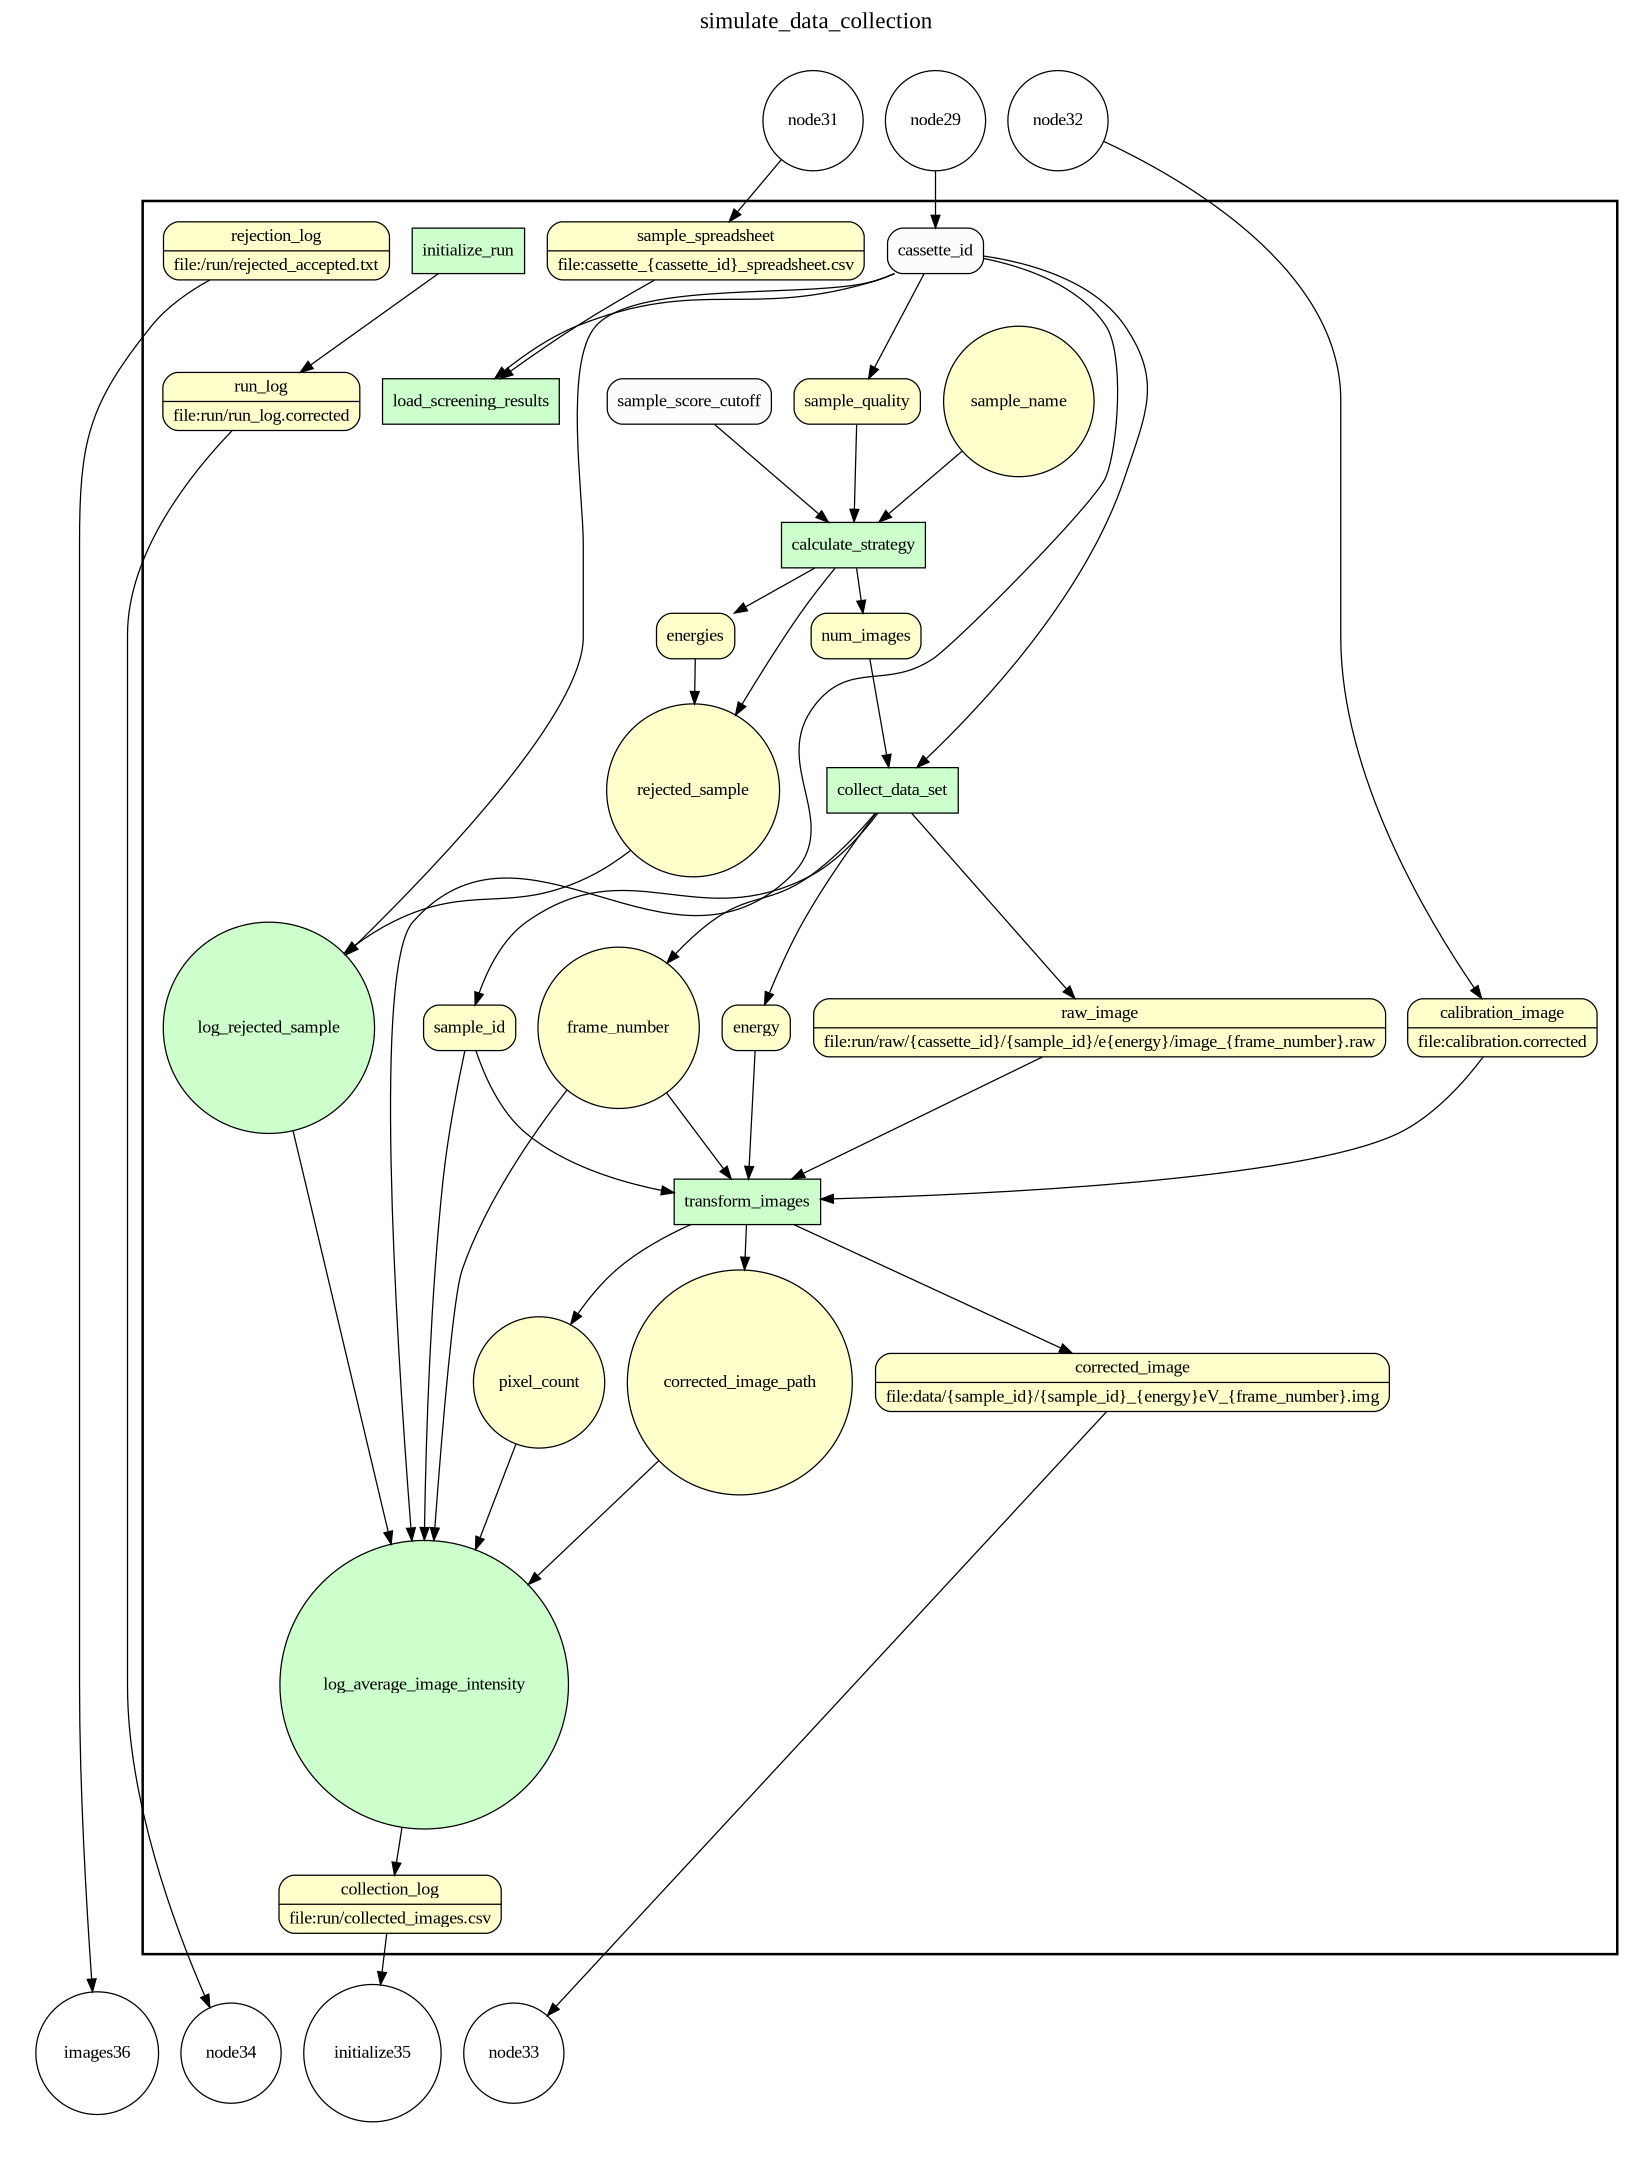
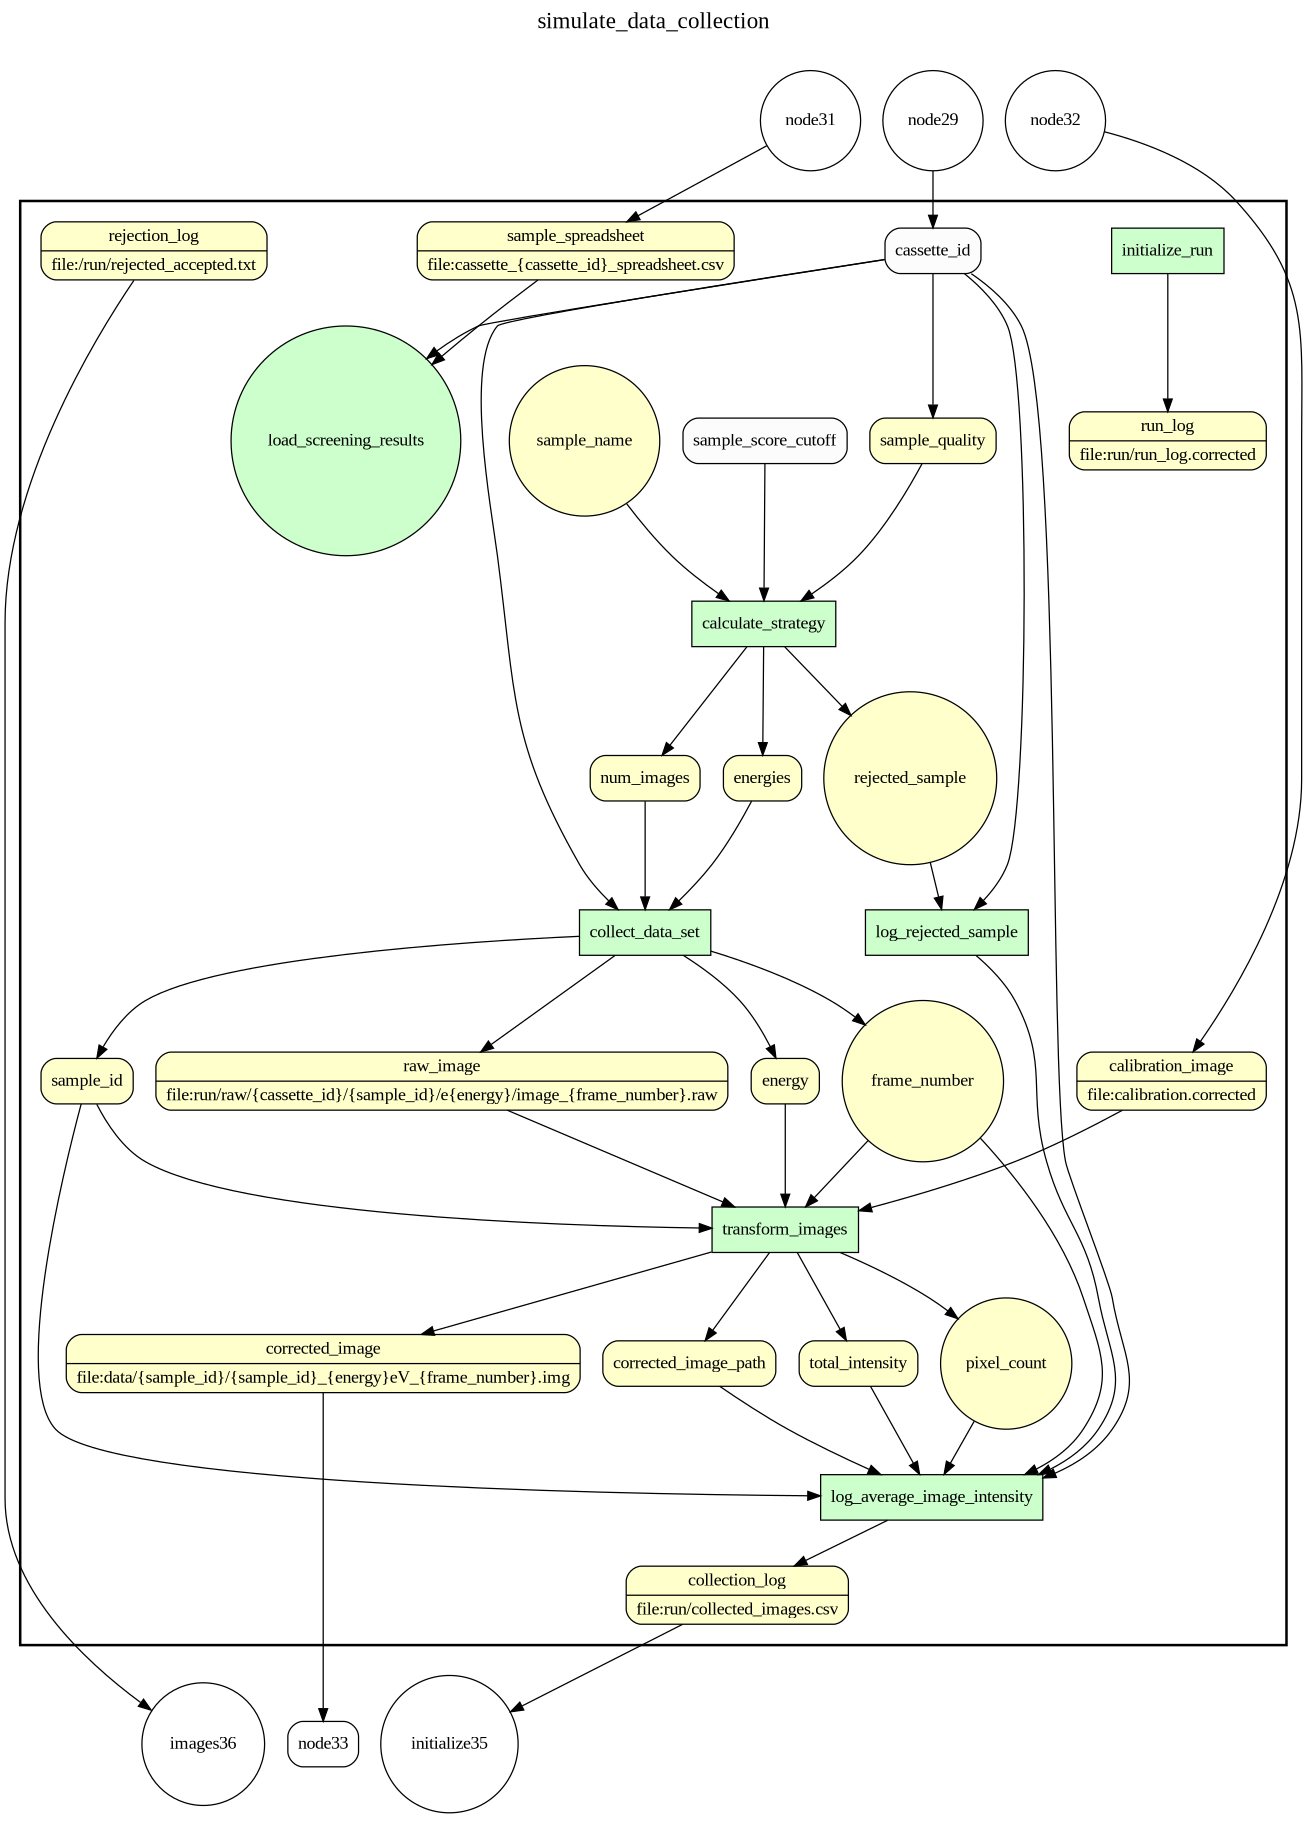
(471, 401) -> (346, 441)
(695, 675) -> (720, 854)
(269, 1028) -> (947, 933)
none -> (859, 1364)
(740, 1382) -> (689, 1364)
(424, 1685) -> (932, 1497)
(231, 2053) -> none
(514, 2053) -> (323, 1744)
